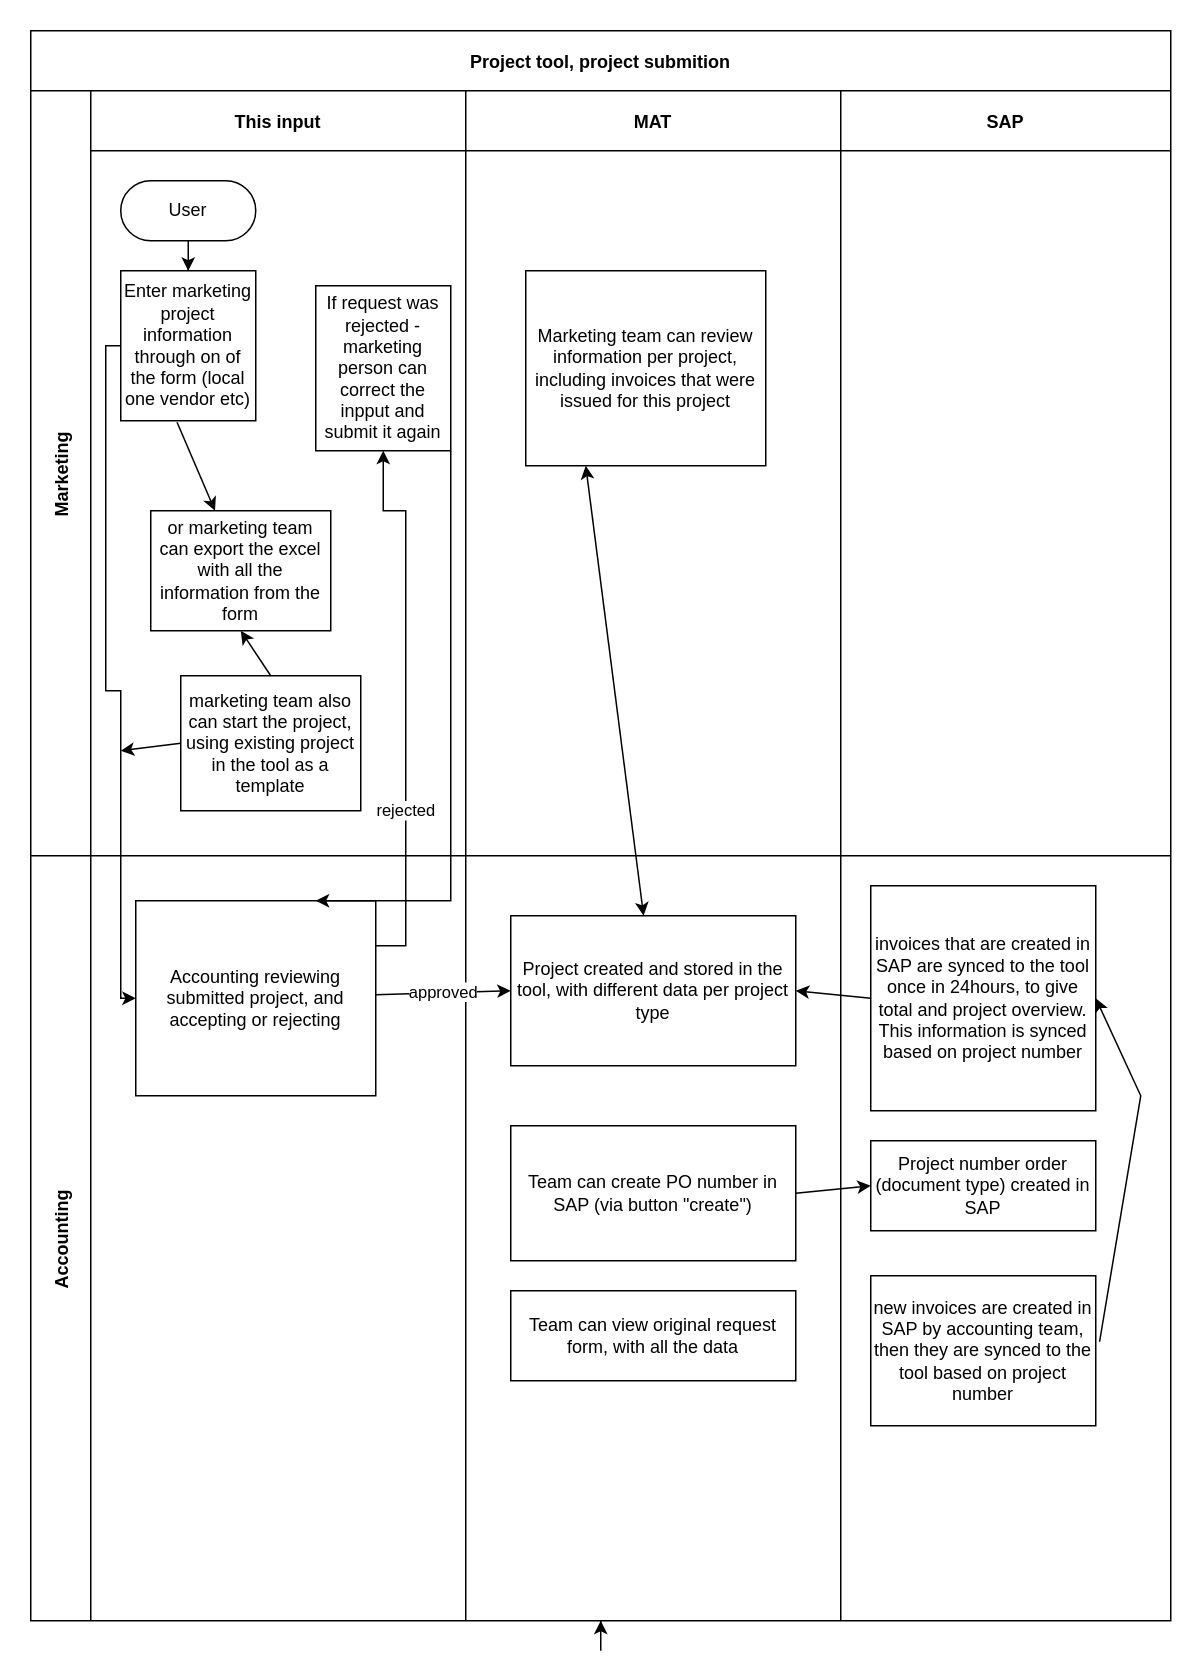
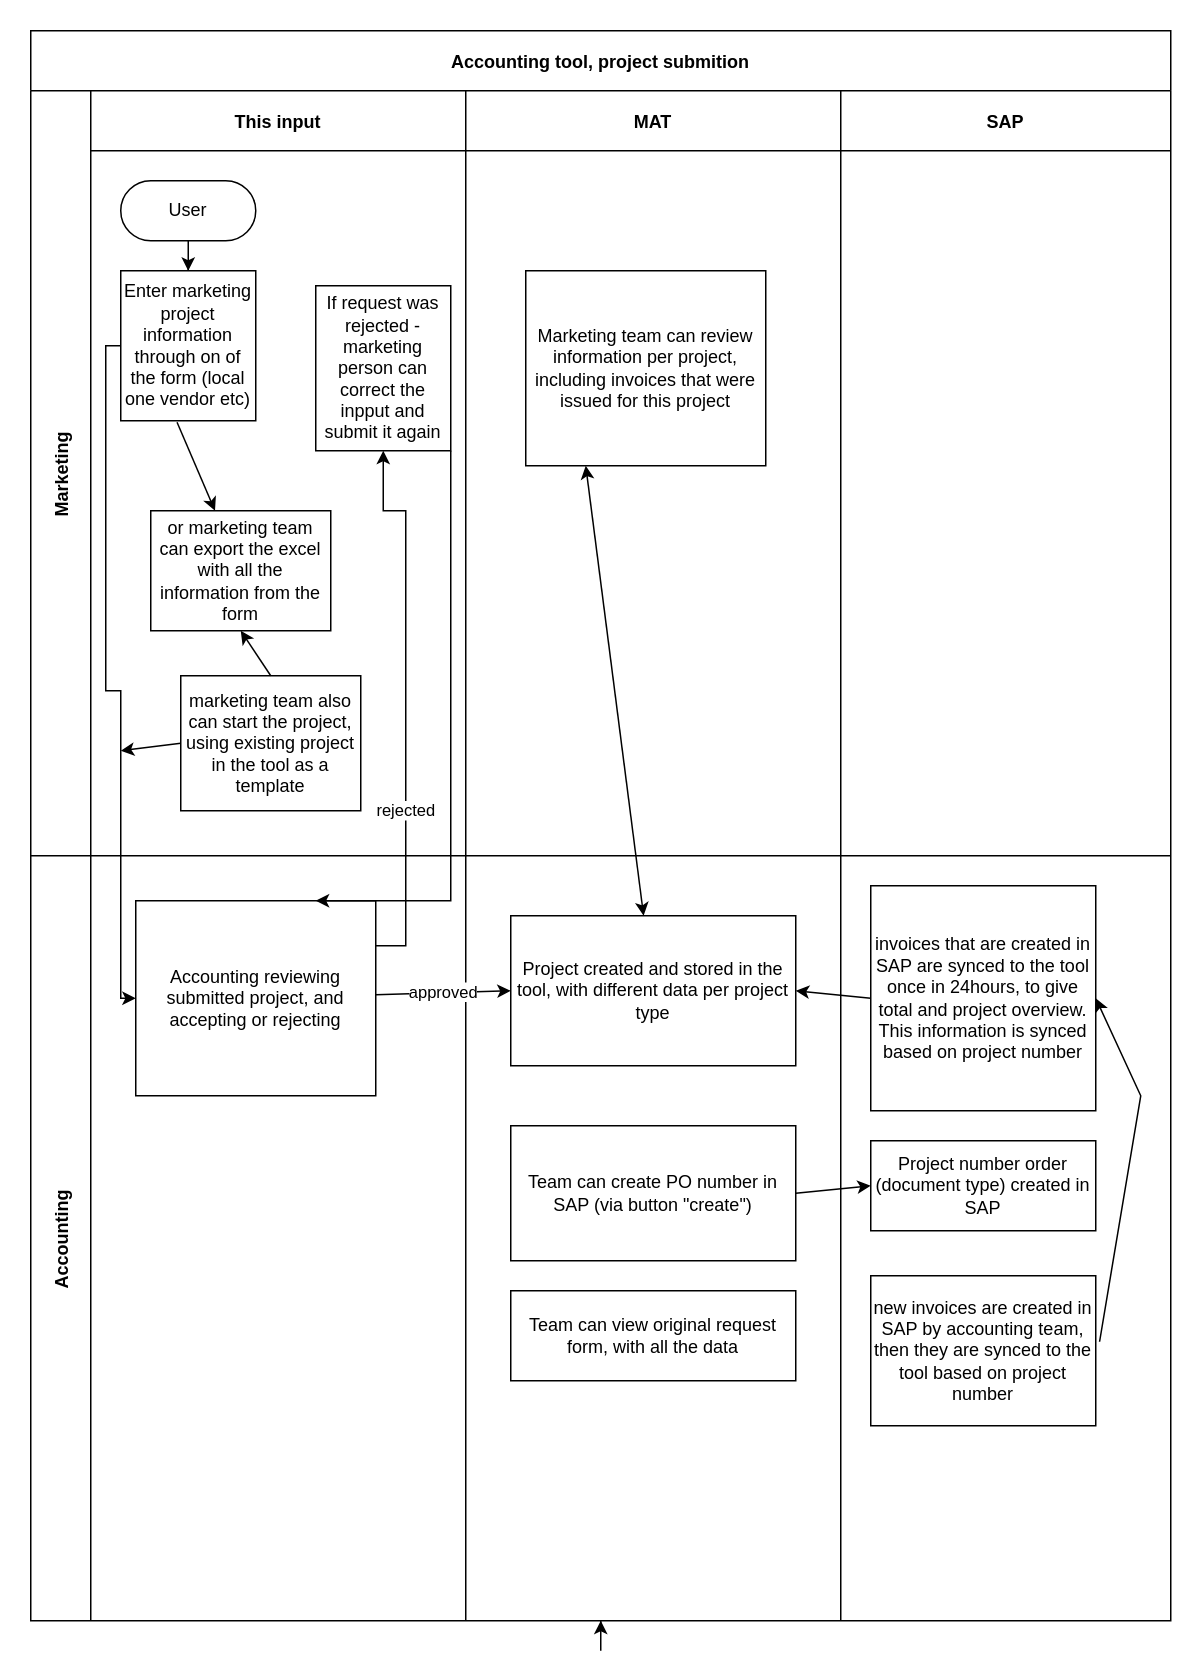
(600, 62) -> (600, 62)
